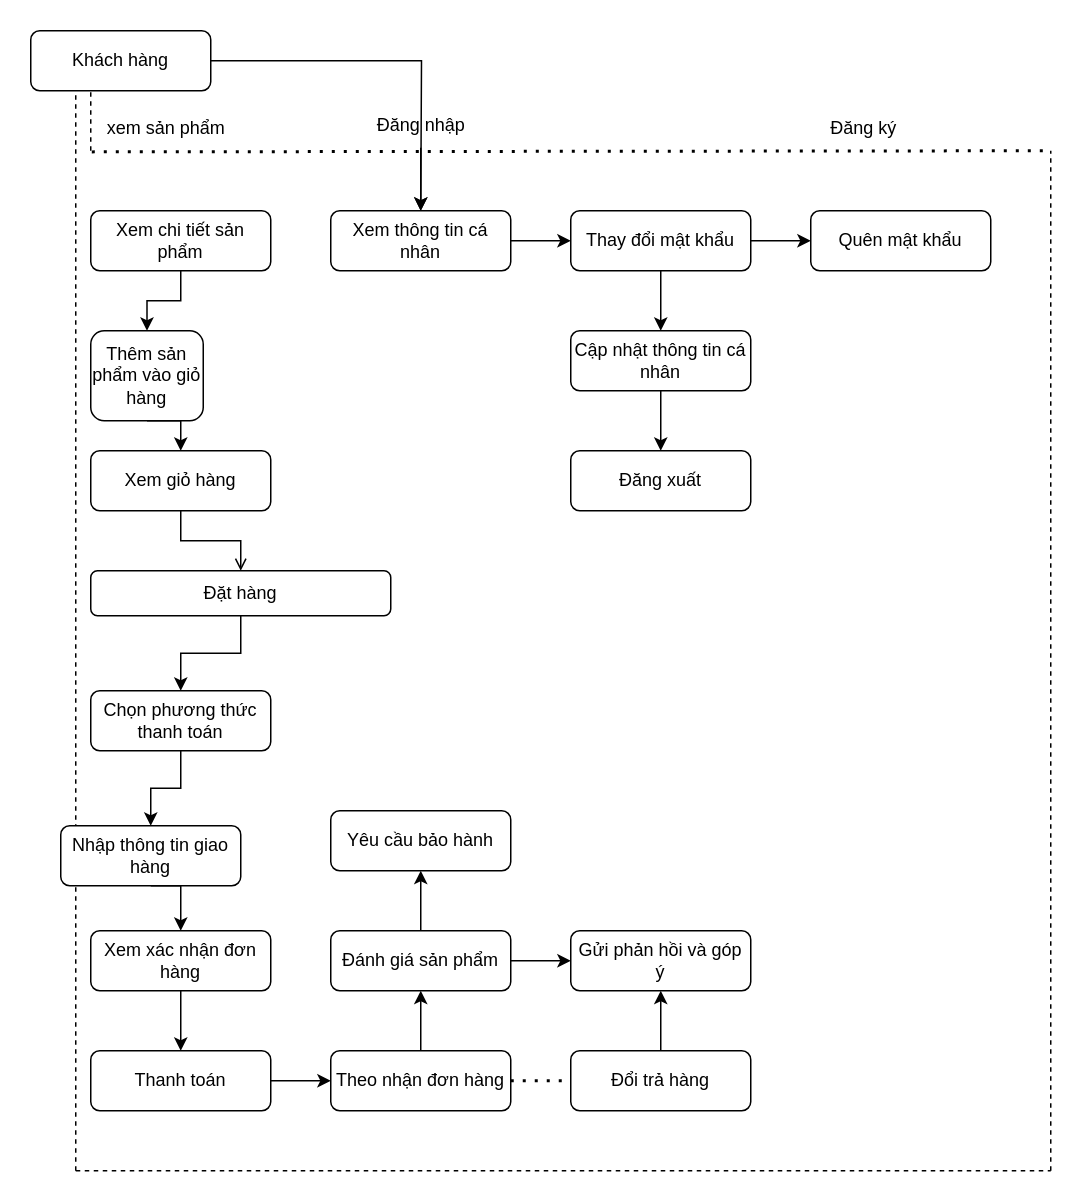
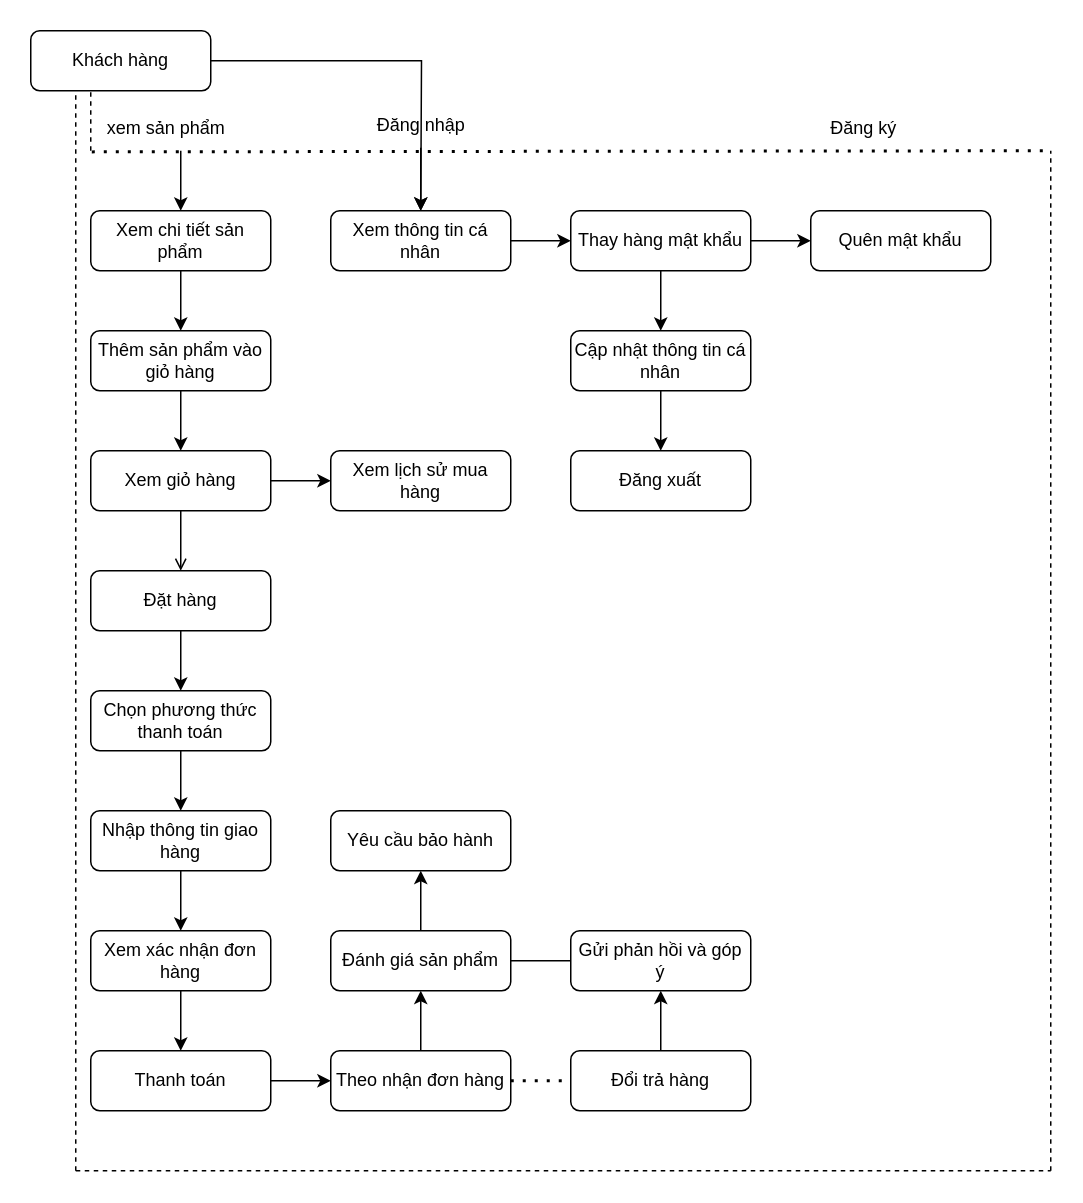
none -> (181, 177)
(661, 241) -> (661, 241)
(147, 376) -> (181, 361)
none -> (296, 481)
none -> (421, 481)
(241, 593) -> (181, 601)
(151, 856) -> (181, 841)
(559, 961) -> (563, 961)
